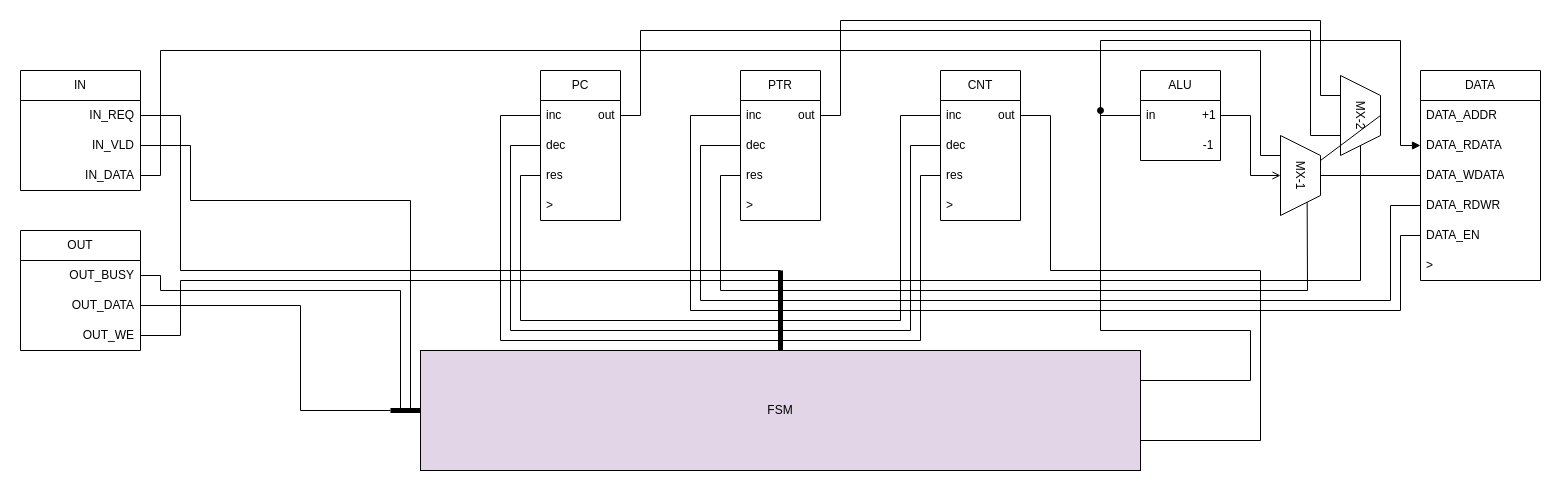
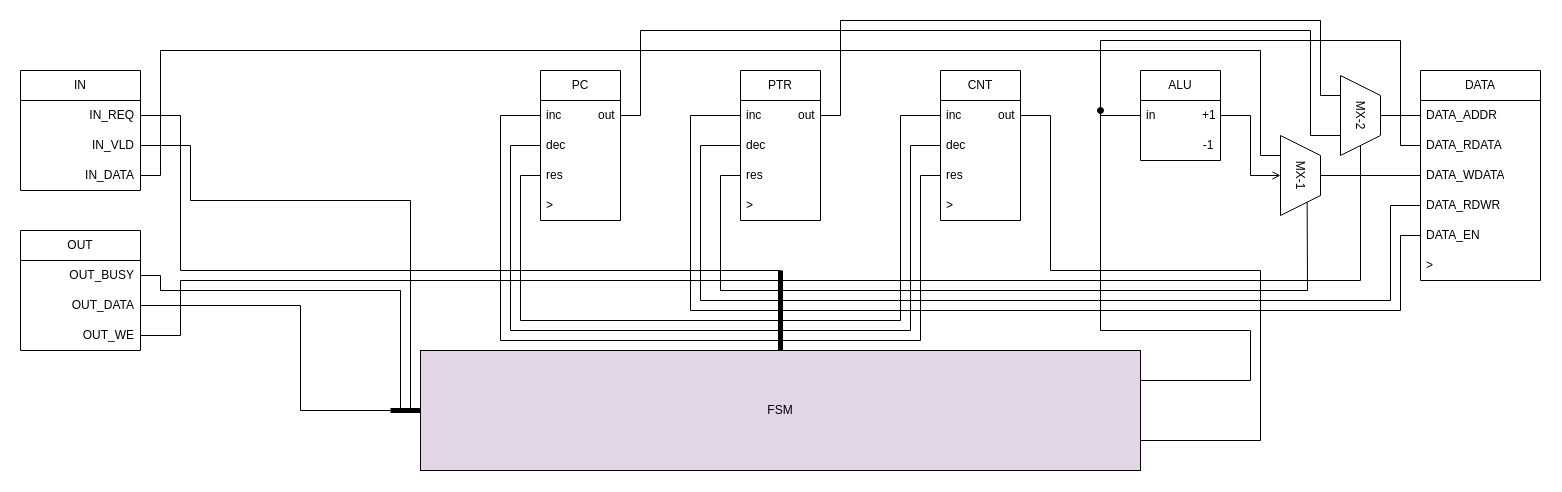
(1351, 138) -> (1399, 116)
(1411, 146) -> (1414, 146)
